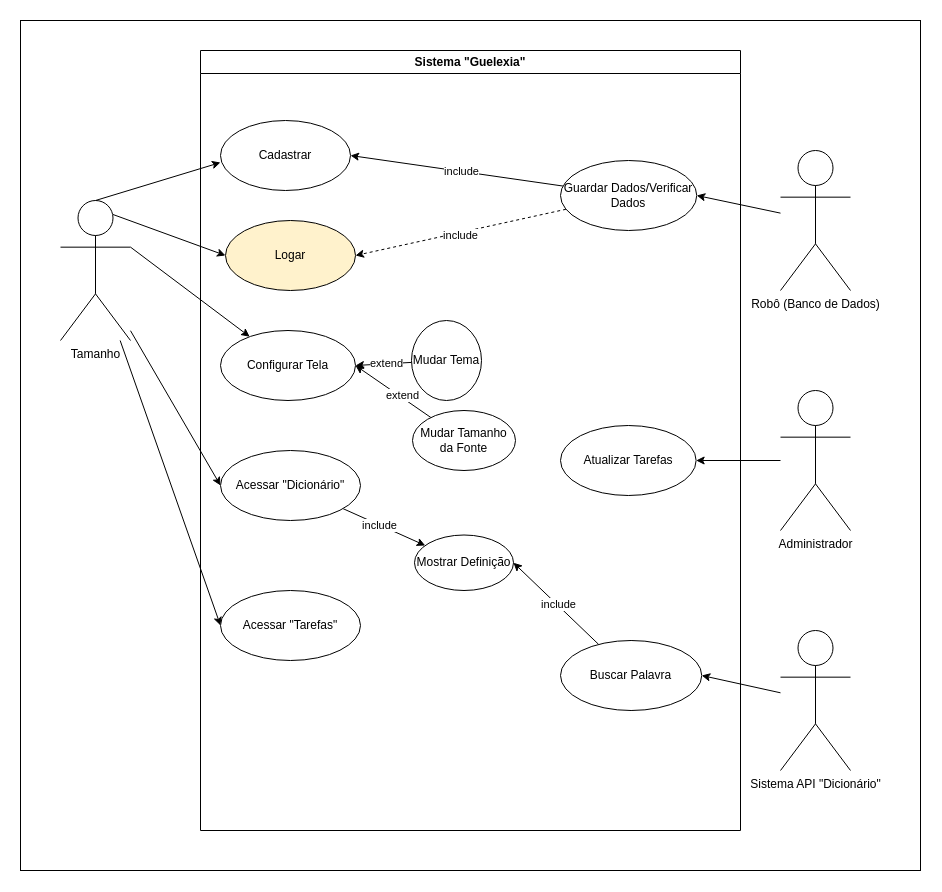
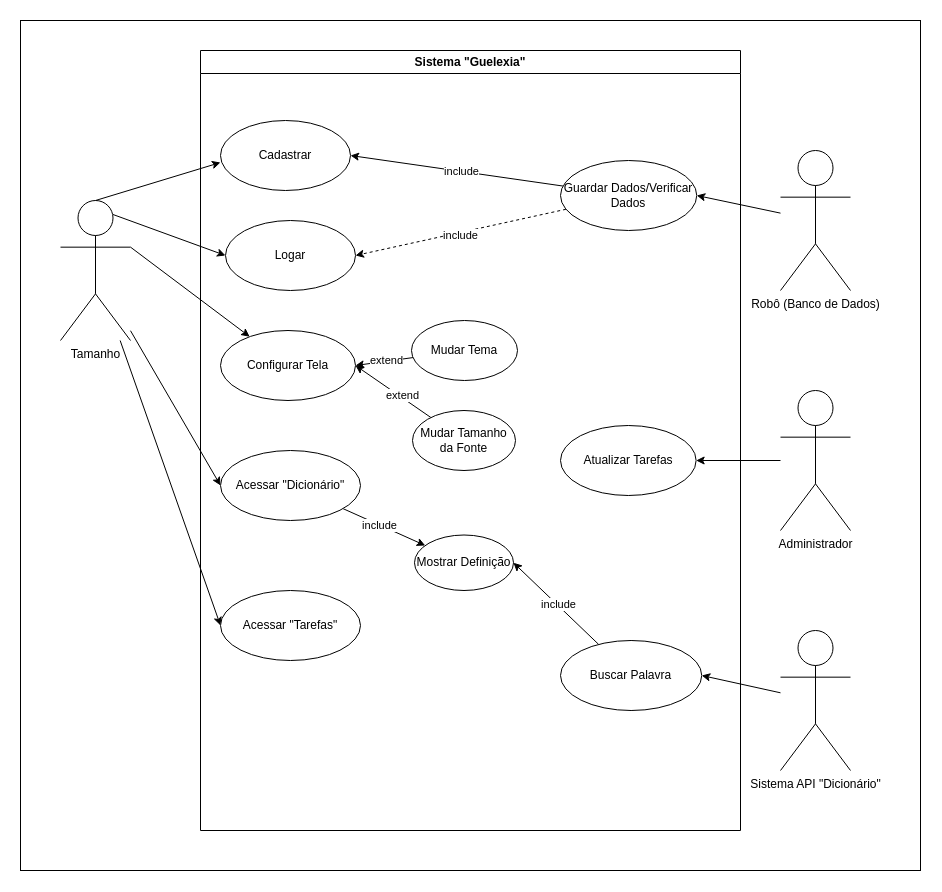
(291, 256) -> (291, 256)
(447, 361) -> (465, 351)
